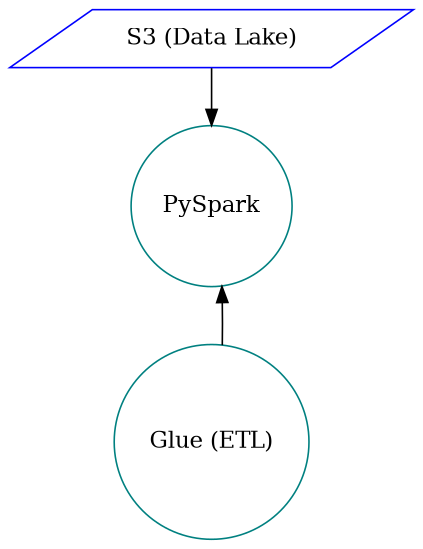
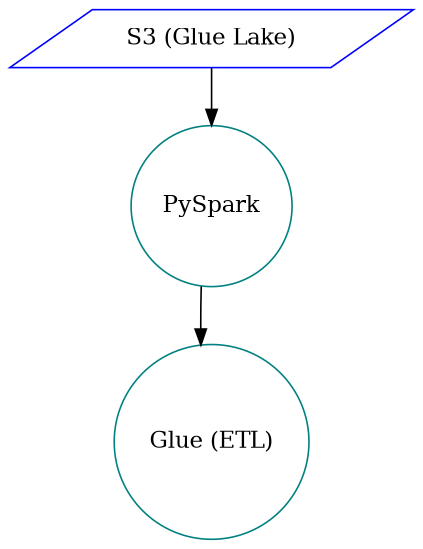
(212, 39) -> (212, 39)
(222, 324) -> (201, 308)
